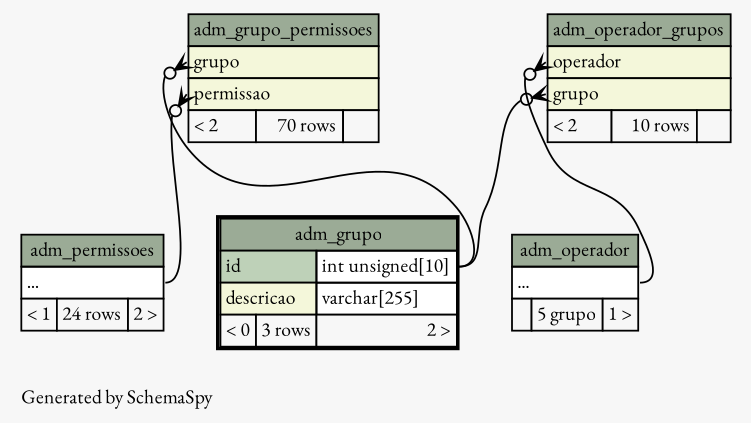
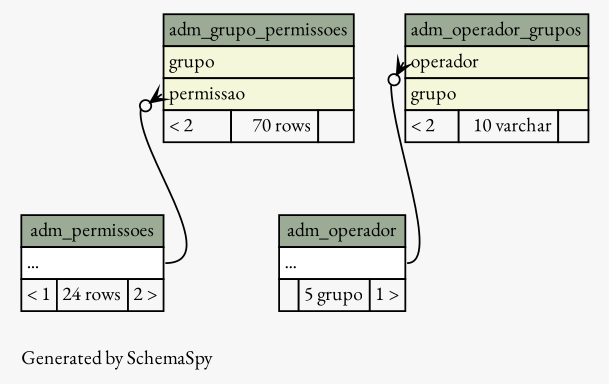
(661, 125) -> (513, 125)
(338, 283) -> none
